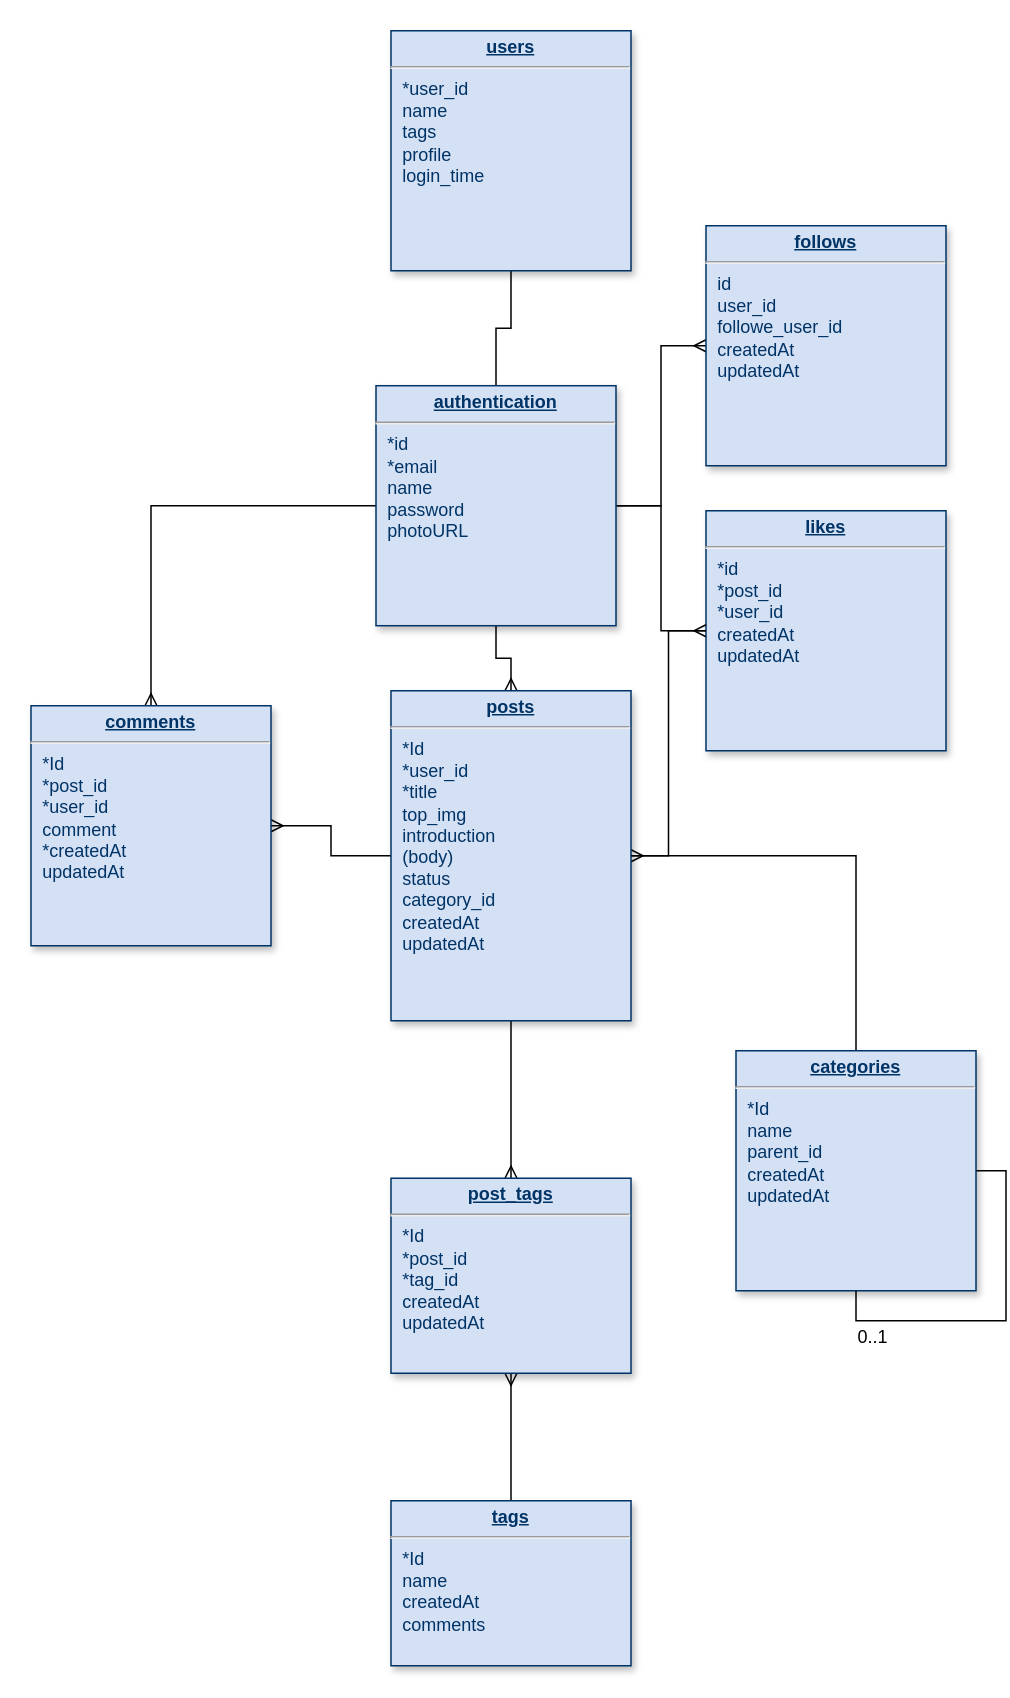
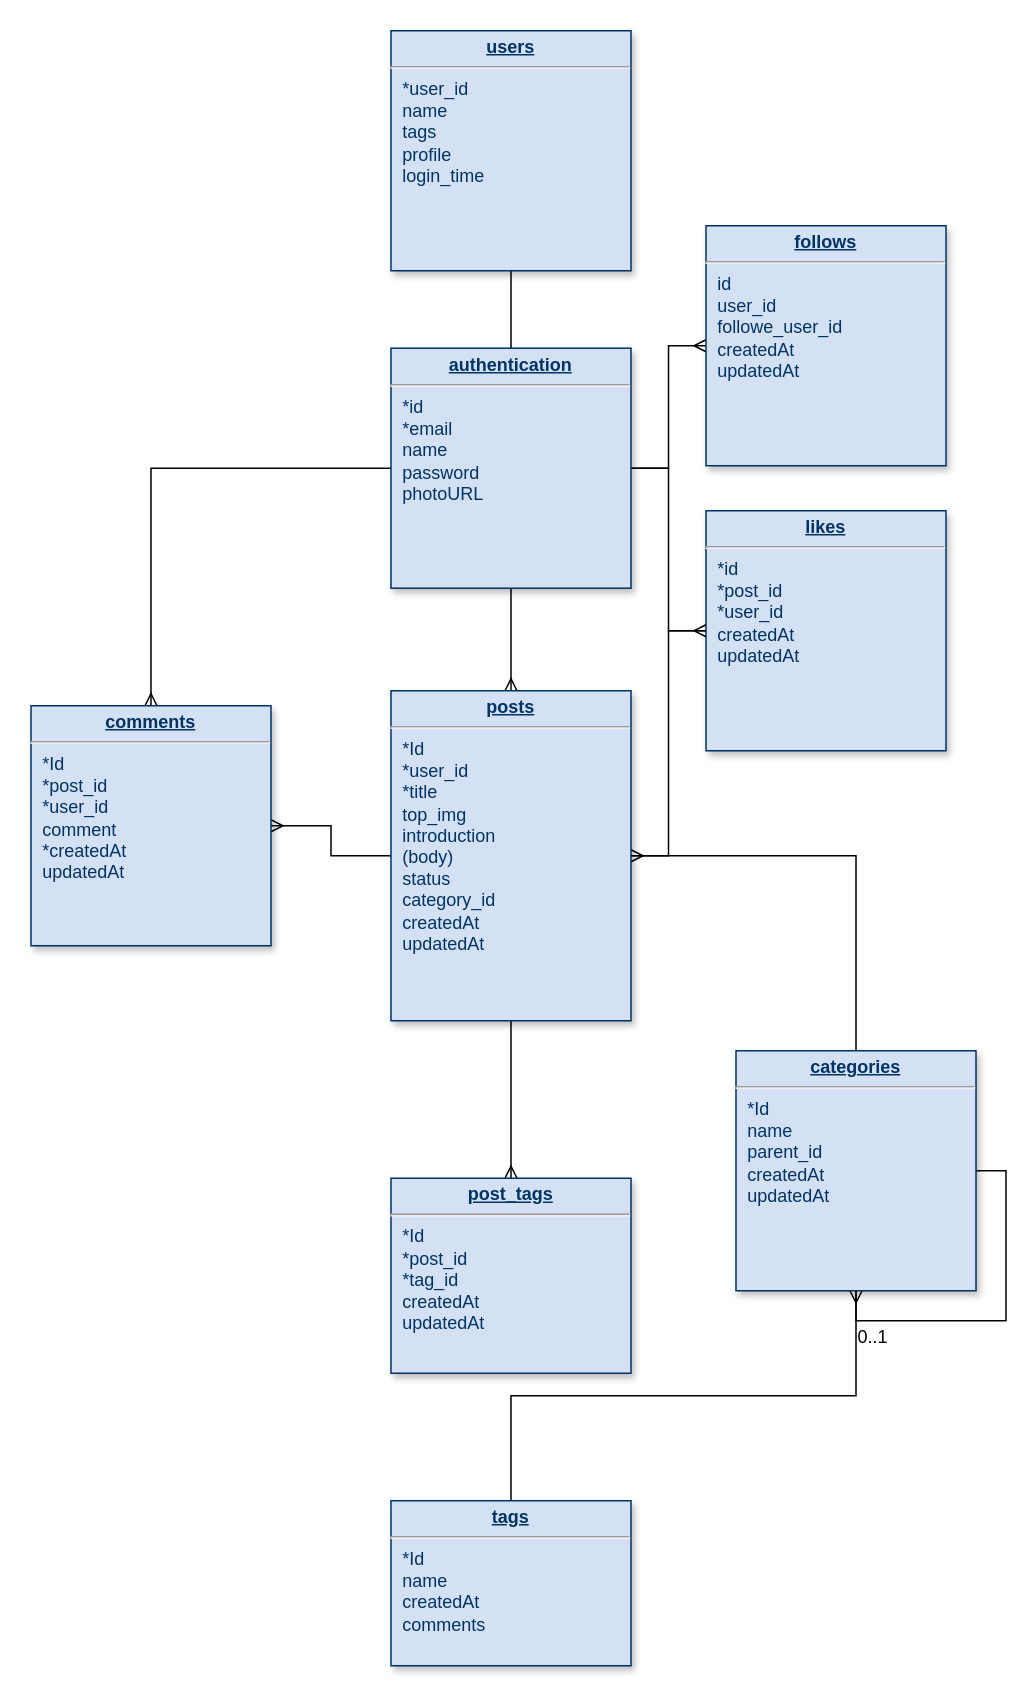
(496, 506) -> (511, 468)
(511, 1386) -> (719, 1396)
